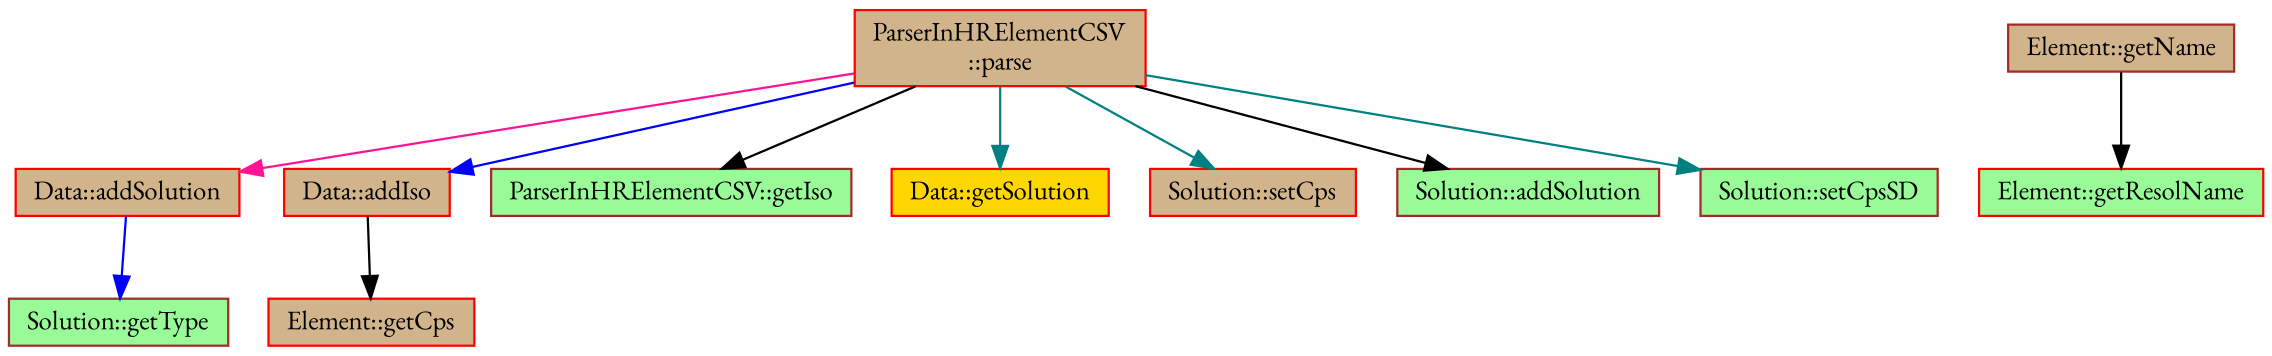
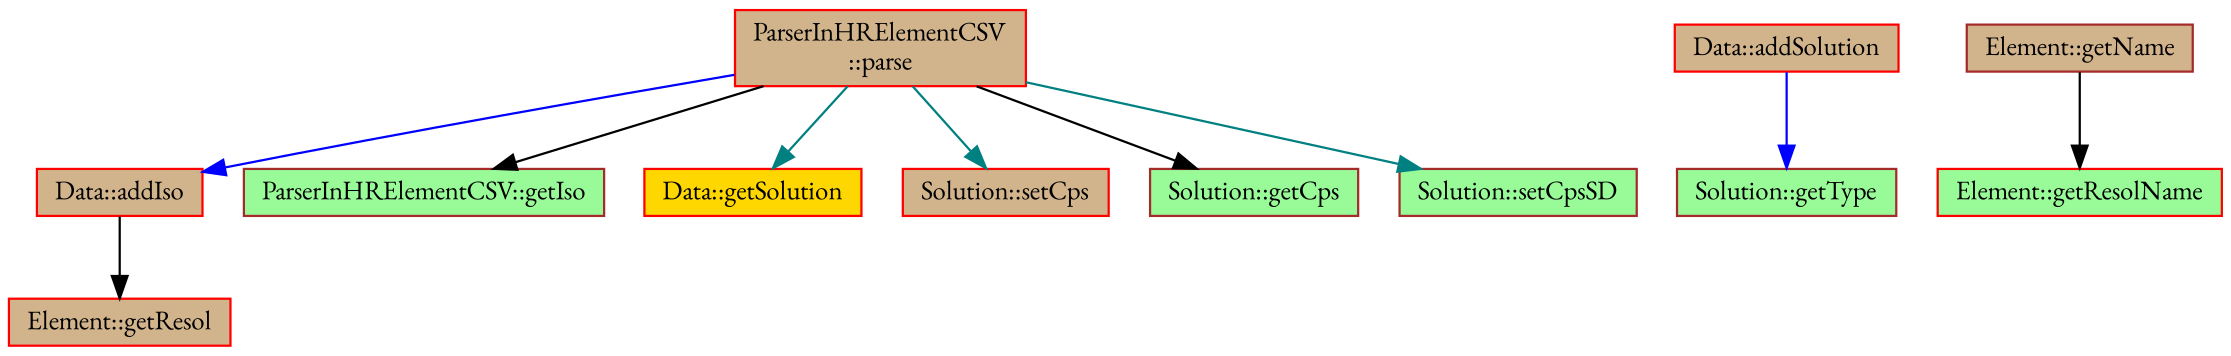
(558, 121) -> none
(1528, 192) -> (1254, 192)
(371, 322) -> (120, 322)
